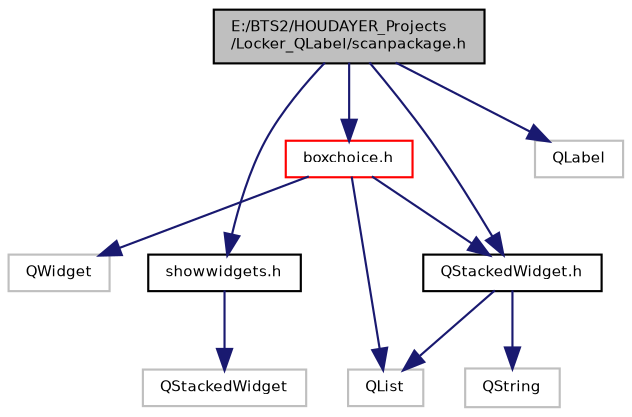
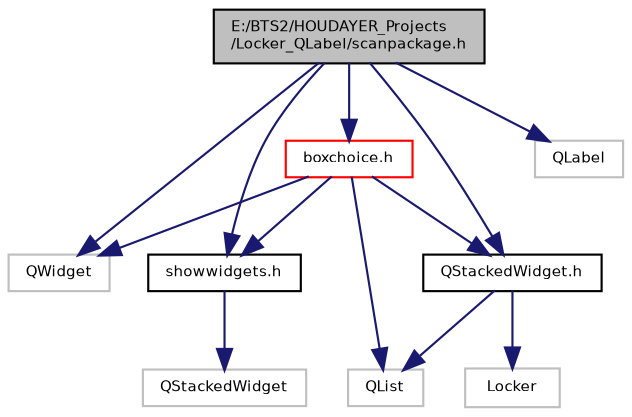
none -> (207, 152)
none -> (295, 209)
(512, 388) -> (512, 388)
